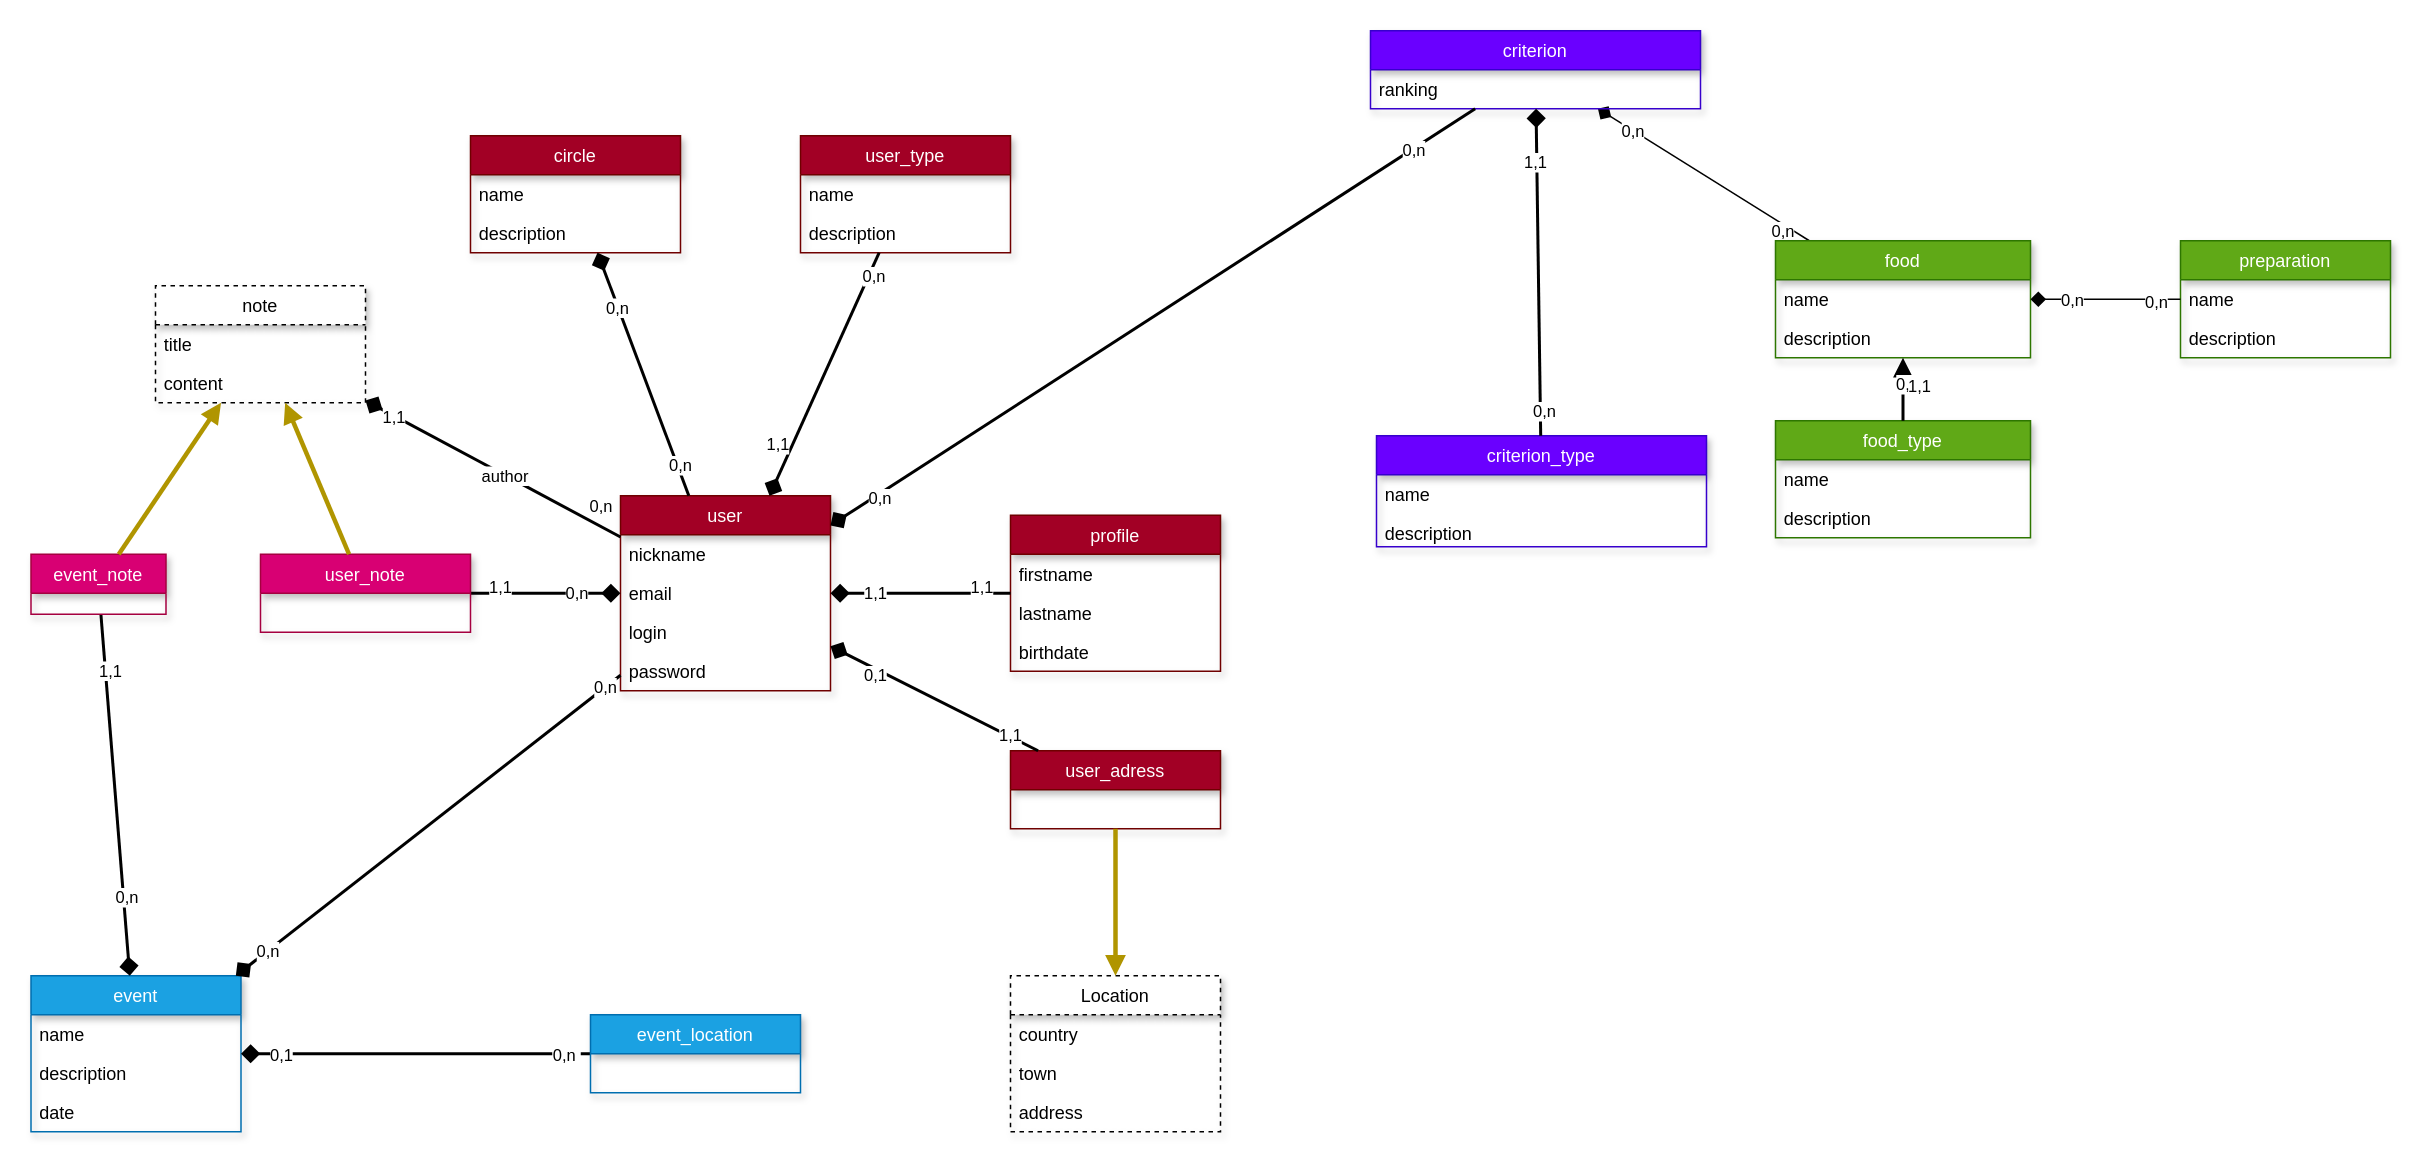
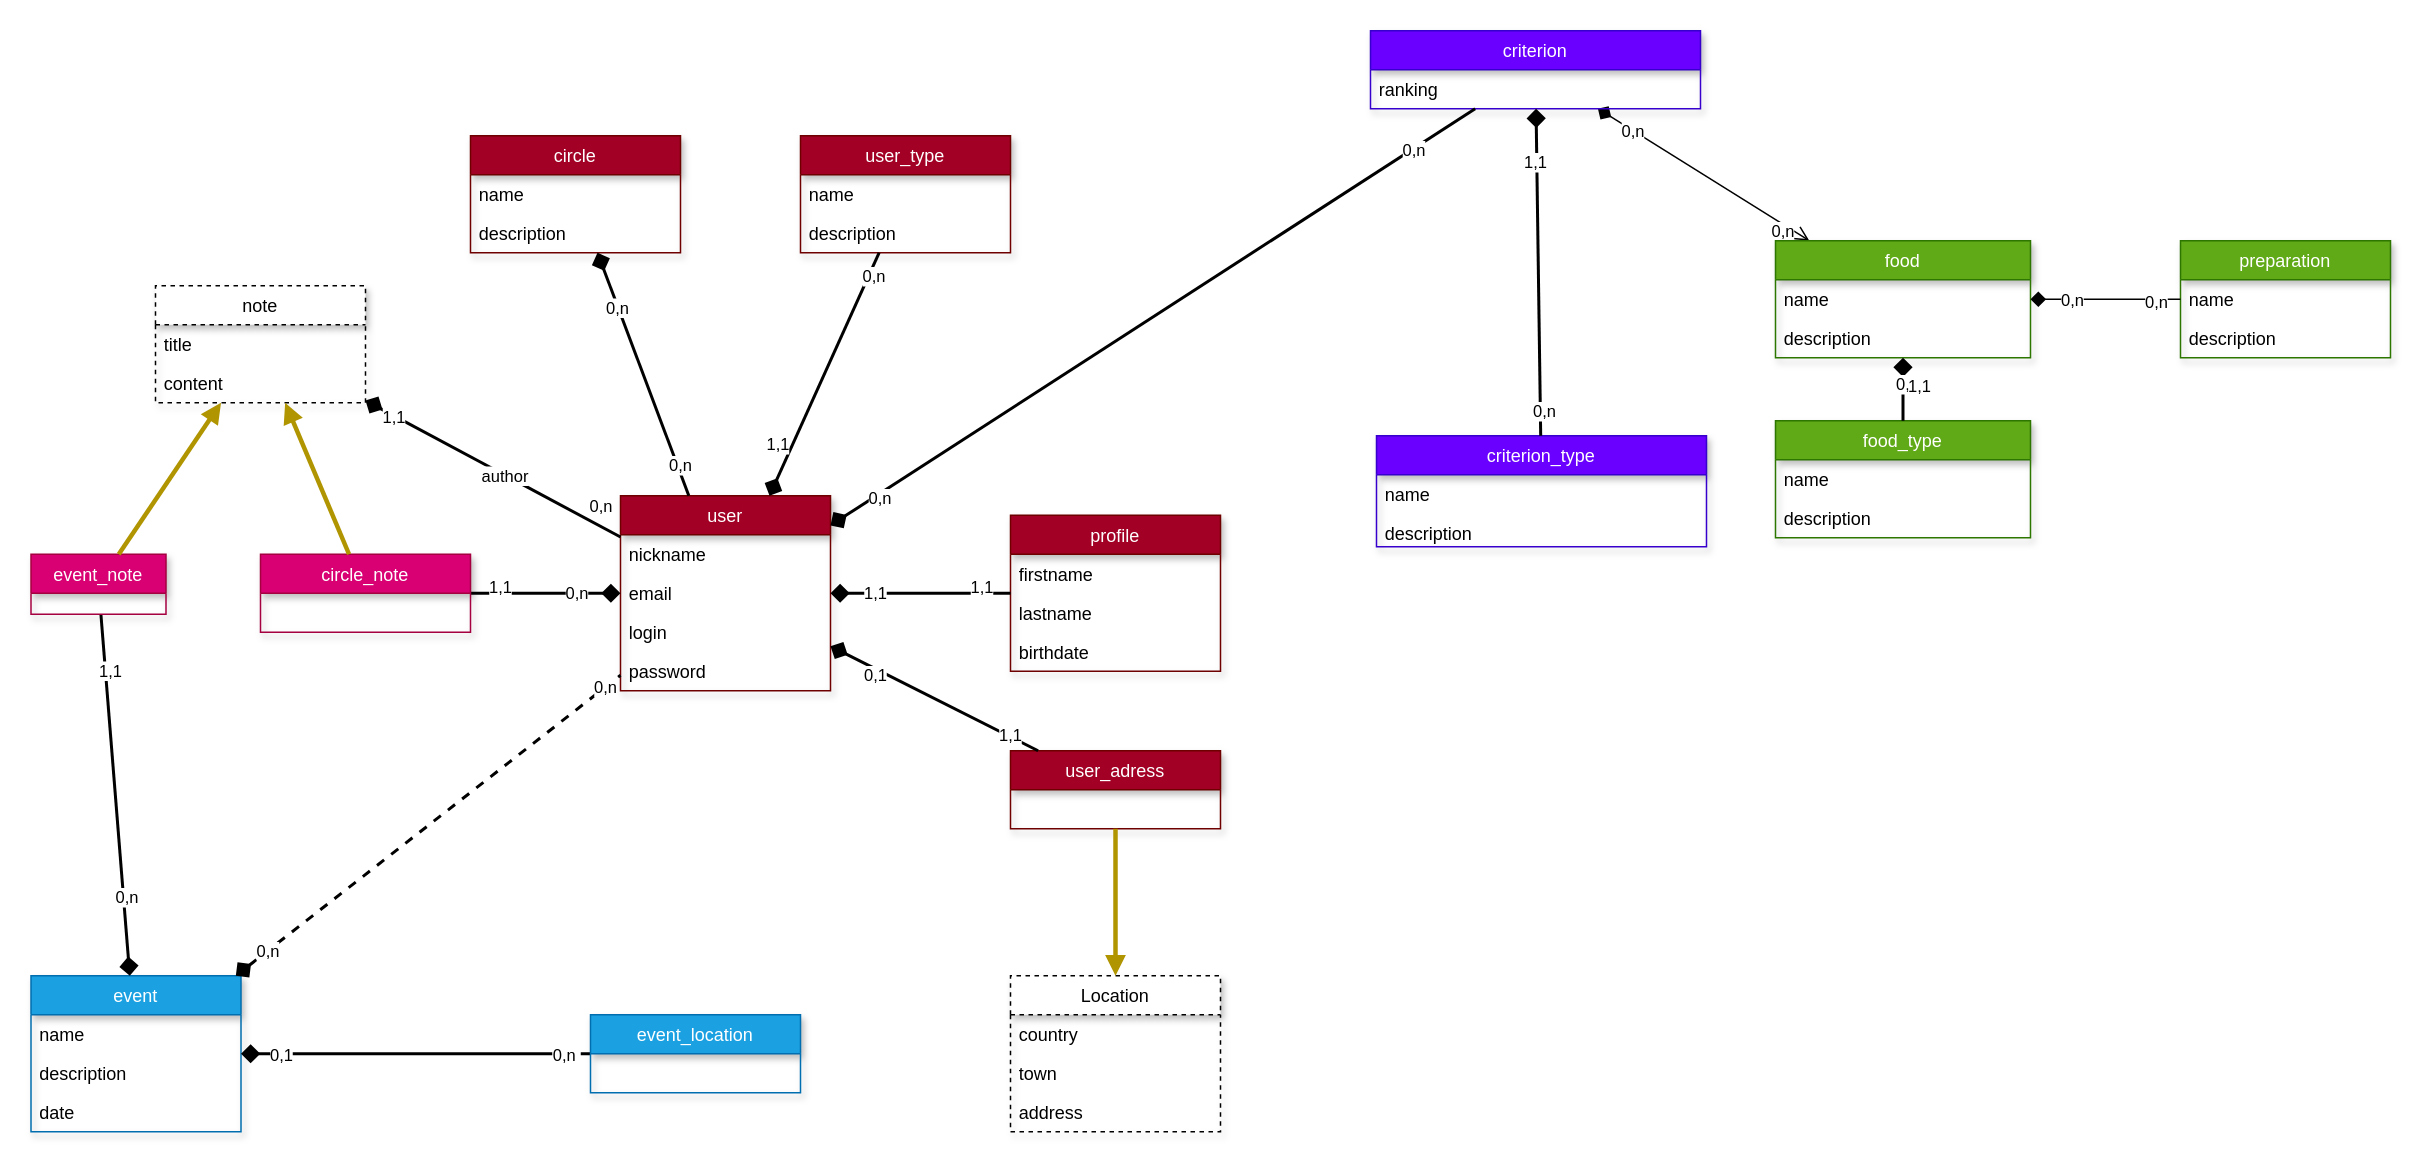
(1804, 238) -> (1804, 237)
(1903, 376) -> (1903, 376)
(365, 575) -> (365, 575)
(435, 820) -> (435, 820)
